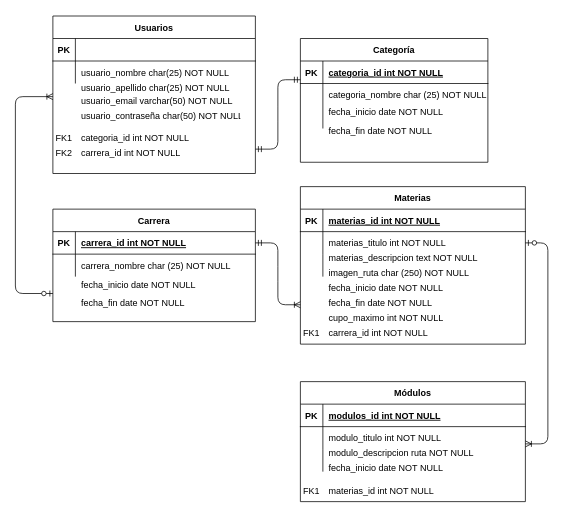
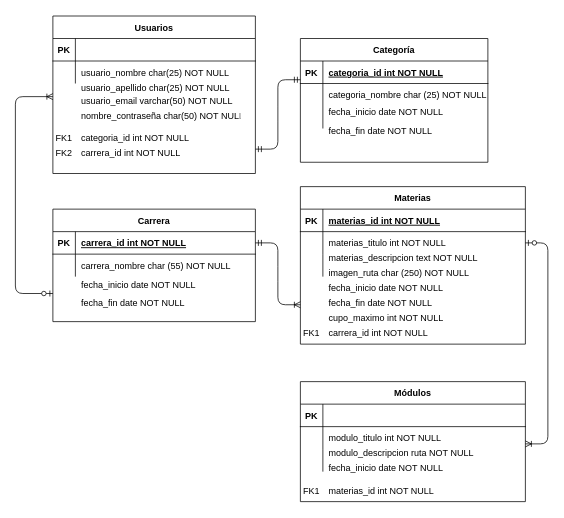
(167, 116) -> (166, 116)
(159, 266) -> (159, 266)
(424, 415) -> none
